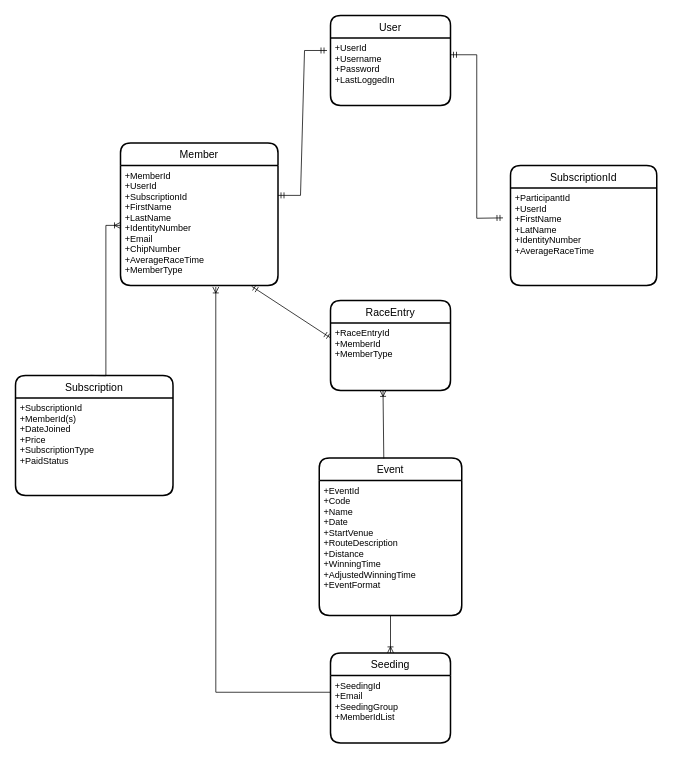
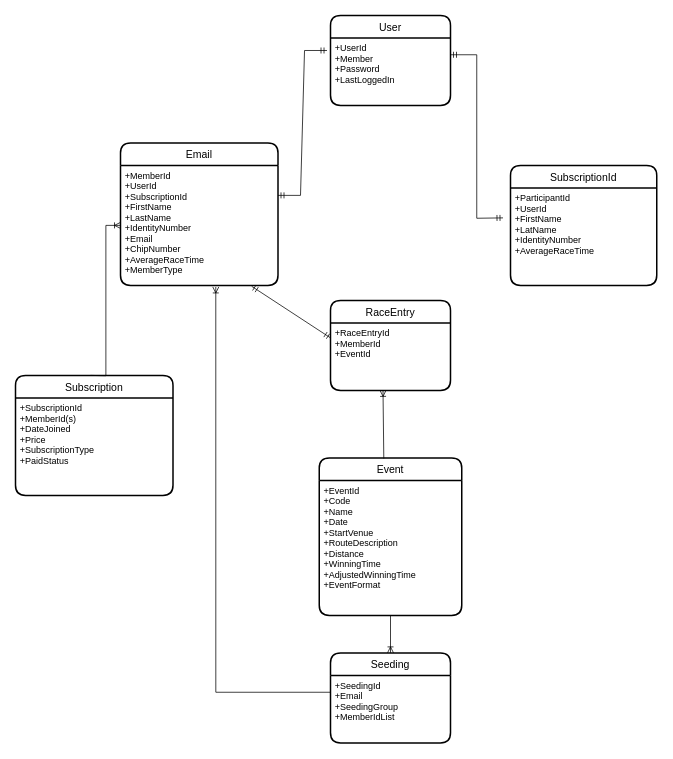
(352, 48) -> (352, 48)
(199, 155) -> (199, 155)
(365, 333) -> (365, 333)
